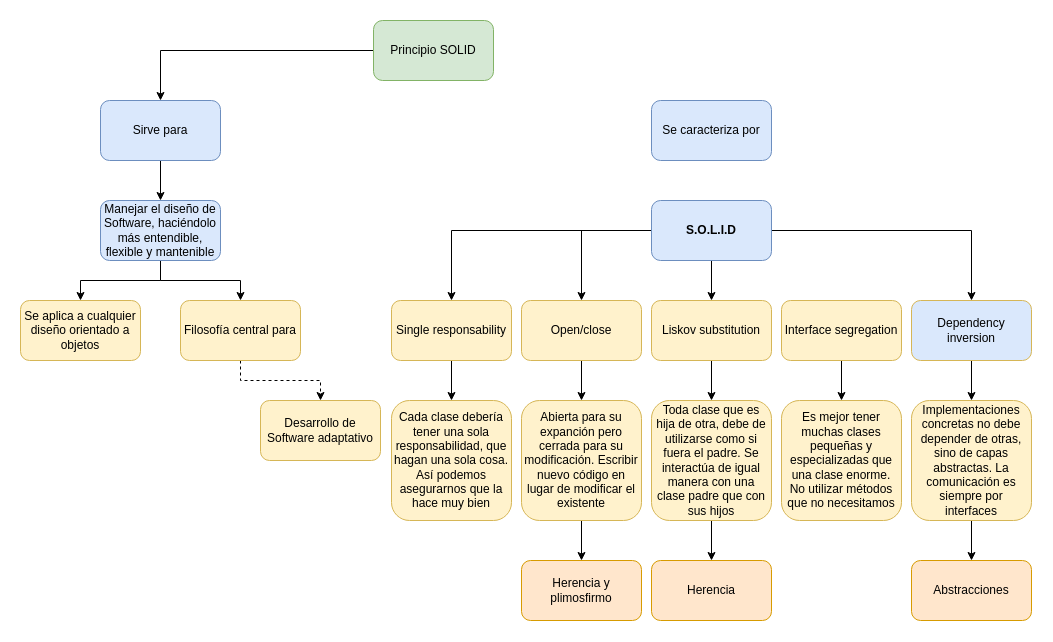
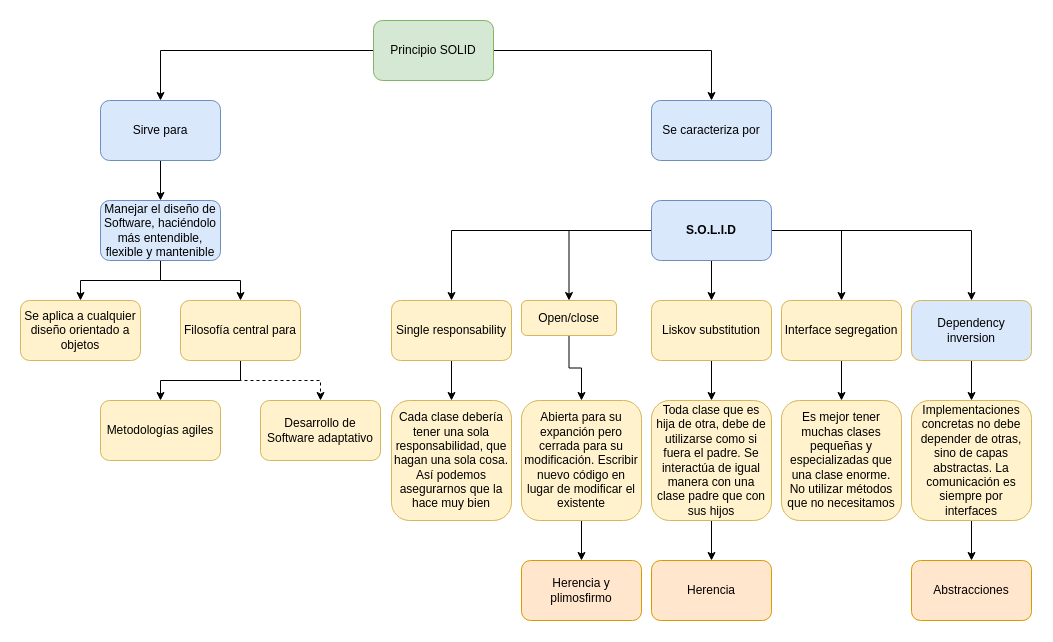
none -> (624, 51)
none -> (842, 263)
(582, 331) -> (569, 318)
none -> (194, 381)
none -> (161, 431)
